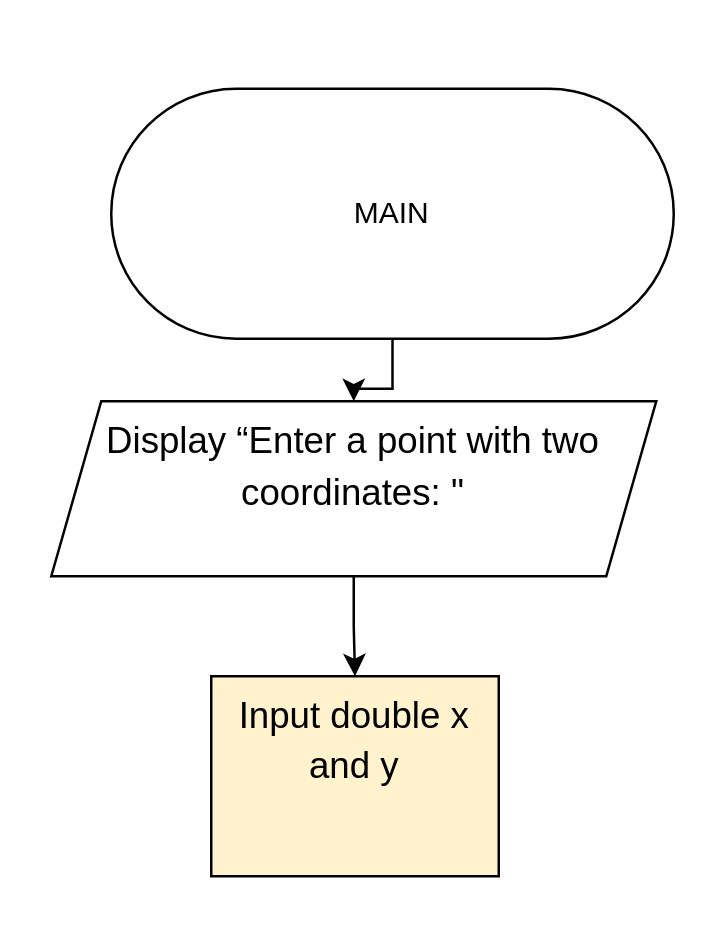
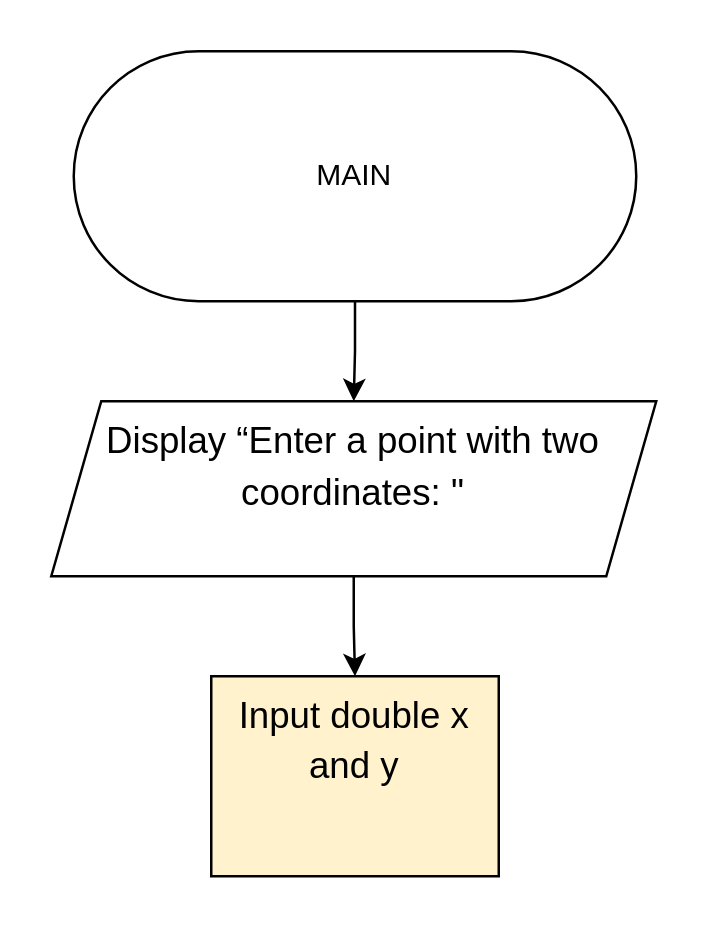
(393, 214) -> (355, 176)
